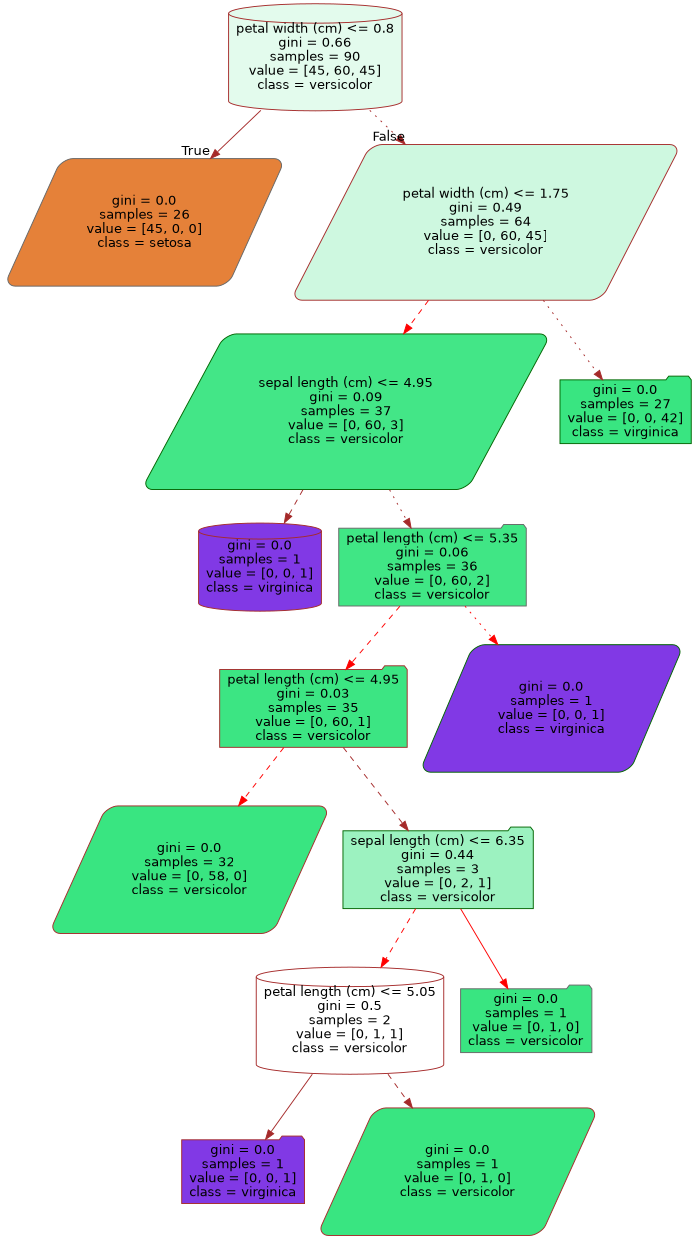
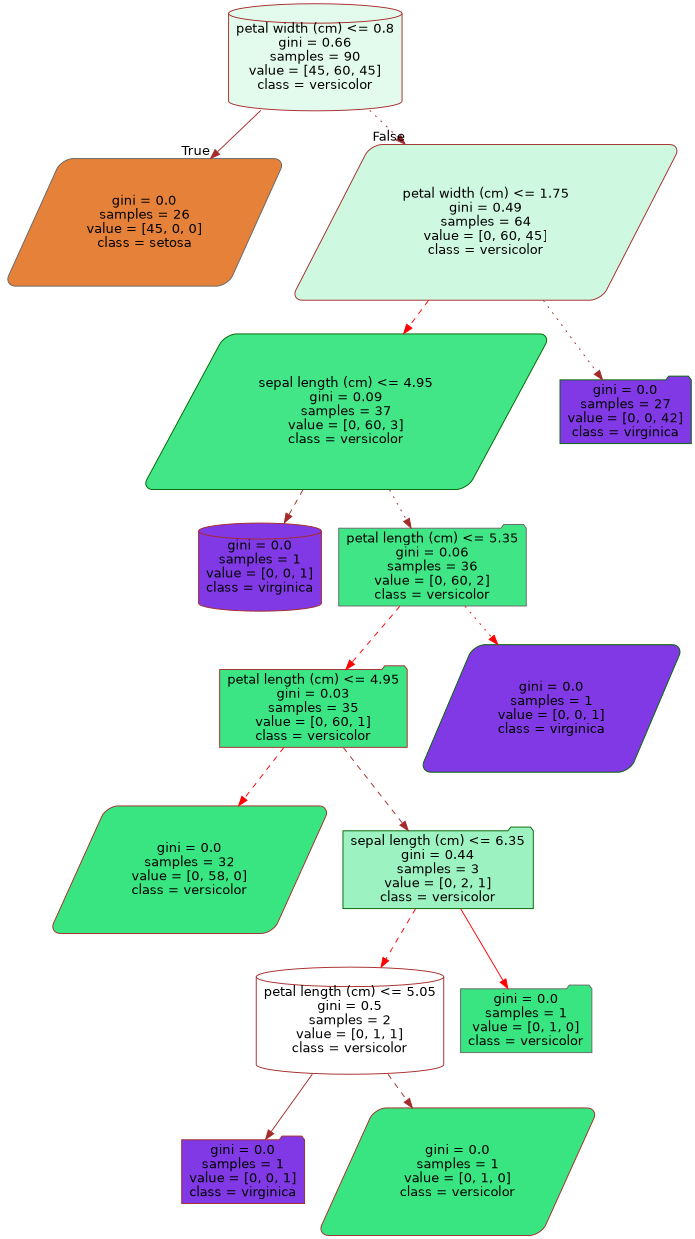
(626, 412) -> (626, 412)
